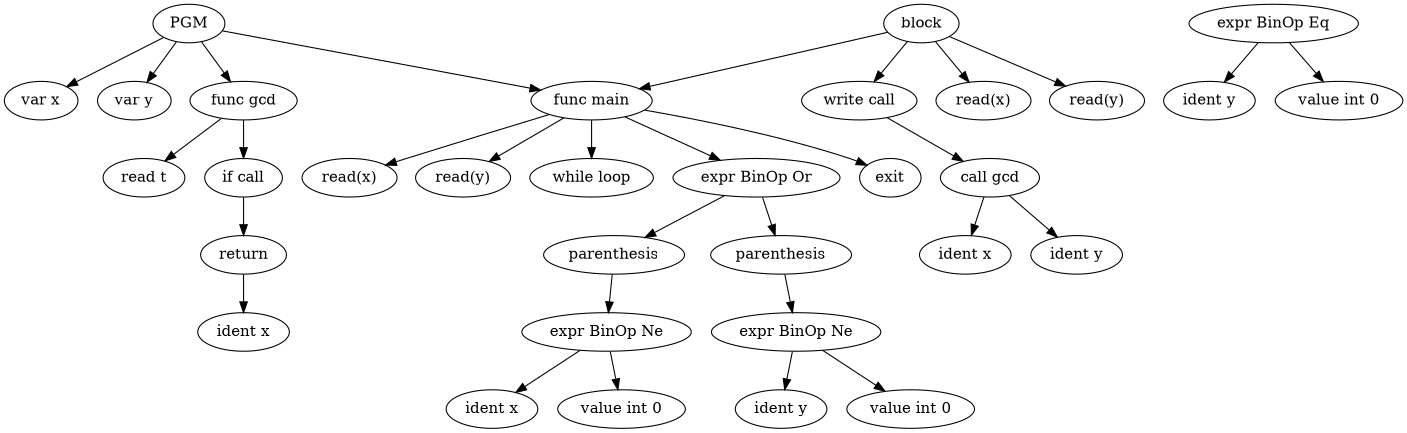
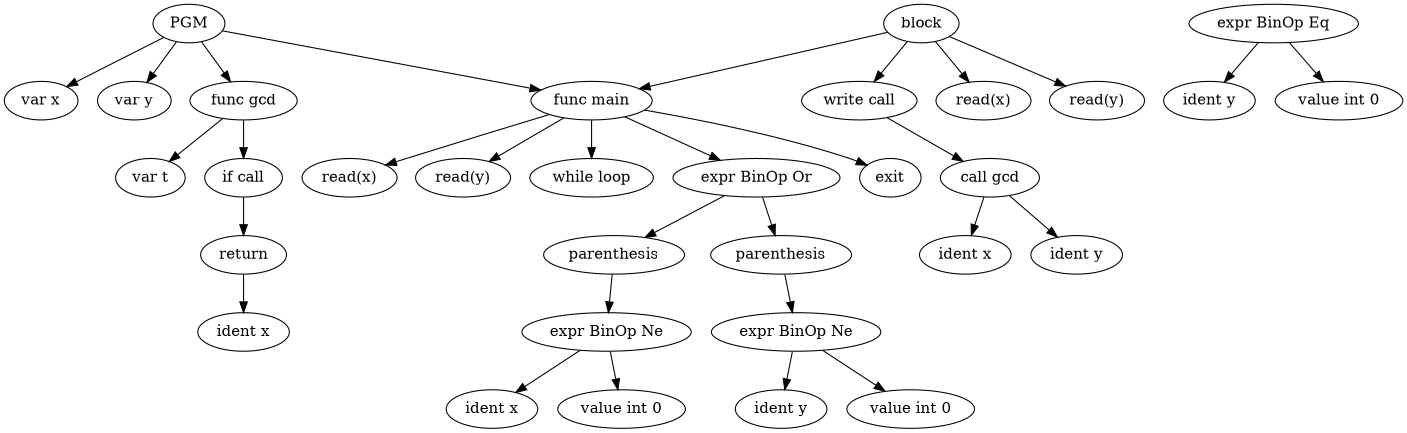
(144, 178) -> (150, 178)
